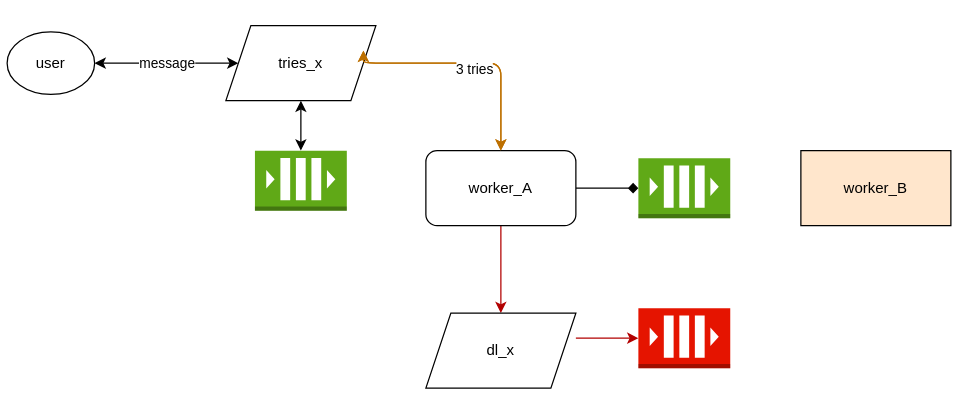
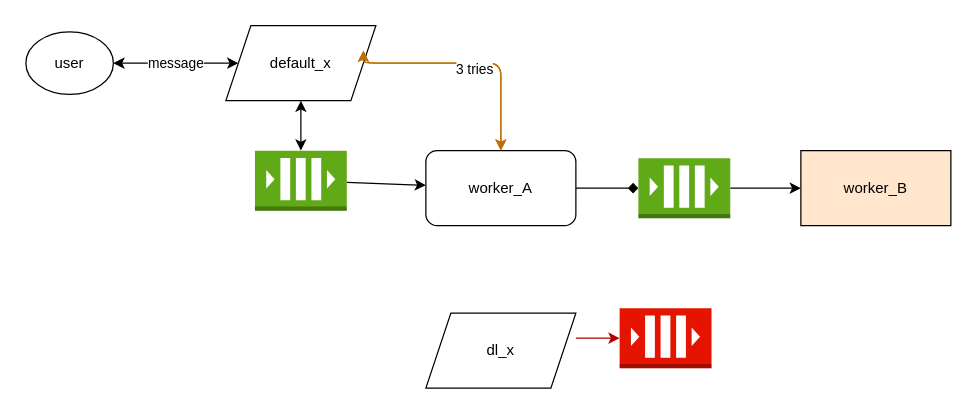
(51, 63) -> (69, 63)
(301, 63) -> (301, 63)
none -> (382, 184)
none -> (761, 188)
(501, 265) -> none
(684, 338) -> (665, 338)
